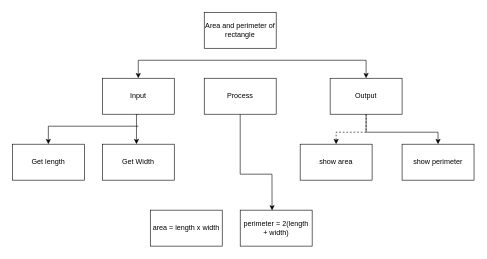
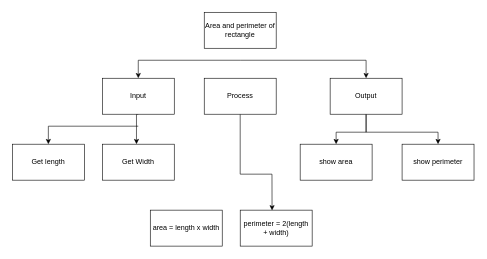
(347, 132) -> (347, 132)
